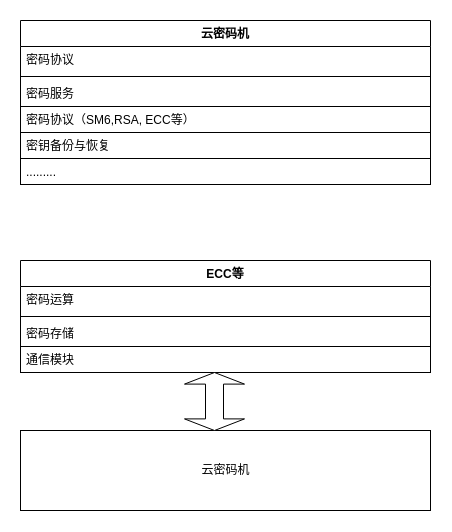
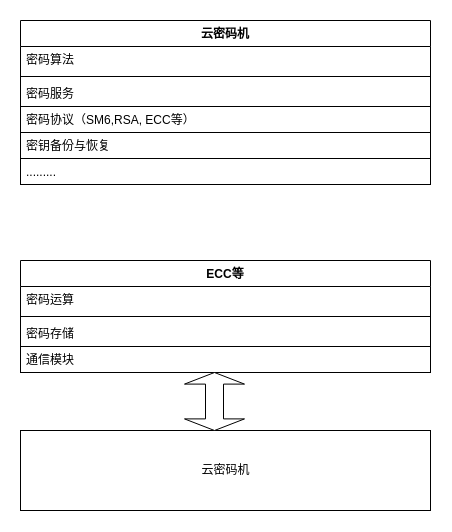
(50, 60) -> (50, 60)
